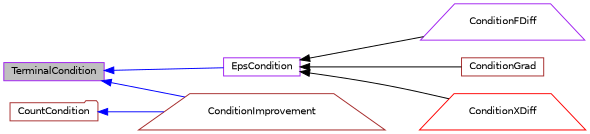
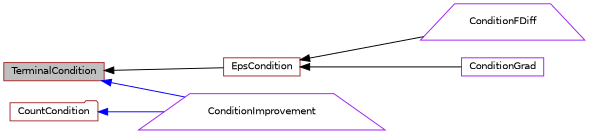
(262, 67) -> (262, 67)
(503, 67) -> (503, 67)
(169, 69) -> (169, 69)
(54, 72) -> (54, 72)
(262, 112) -> (262, 112)
(503, 112) -> none
